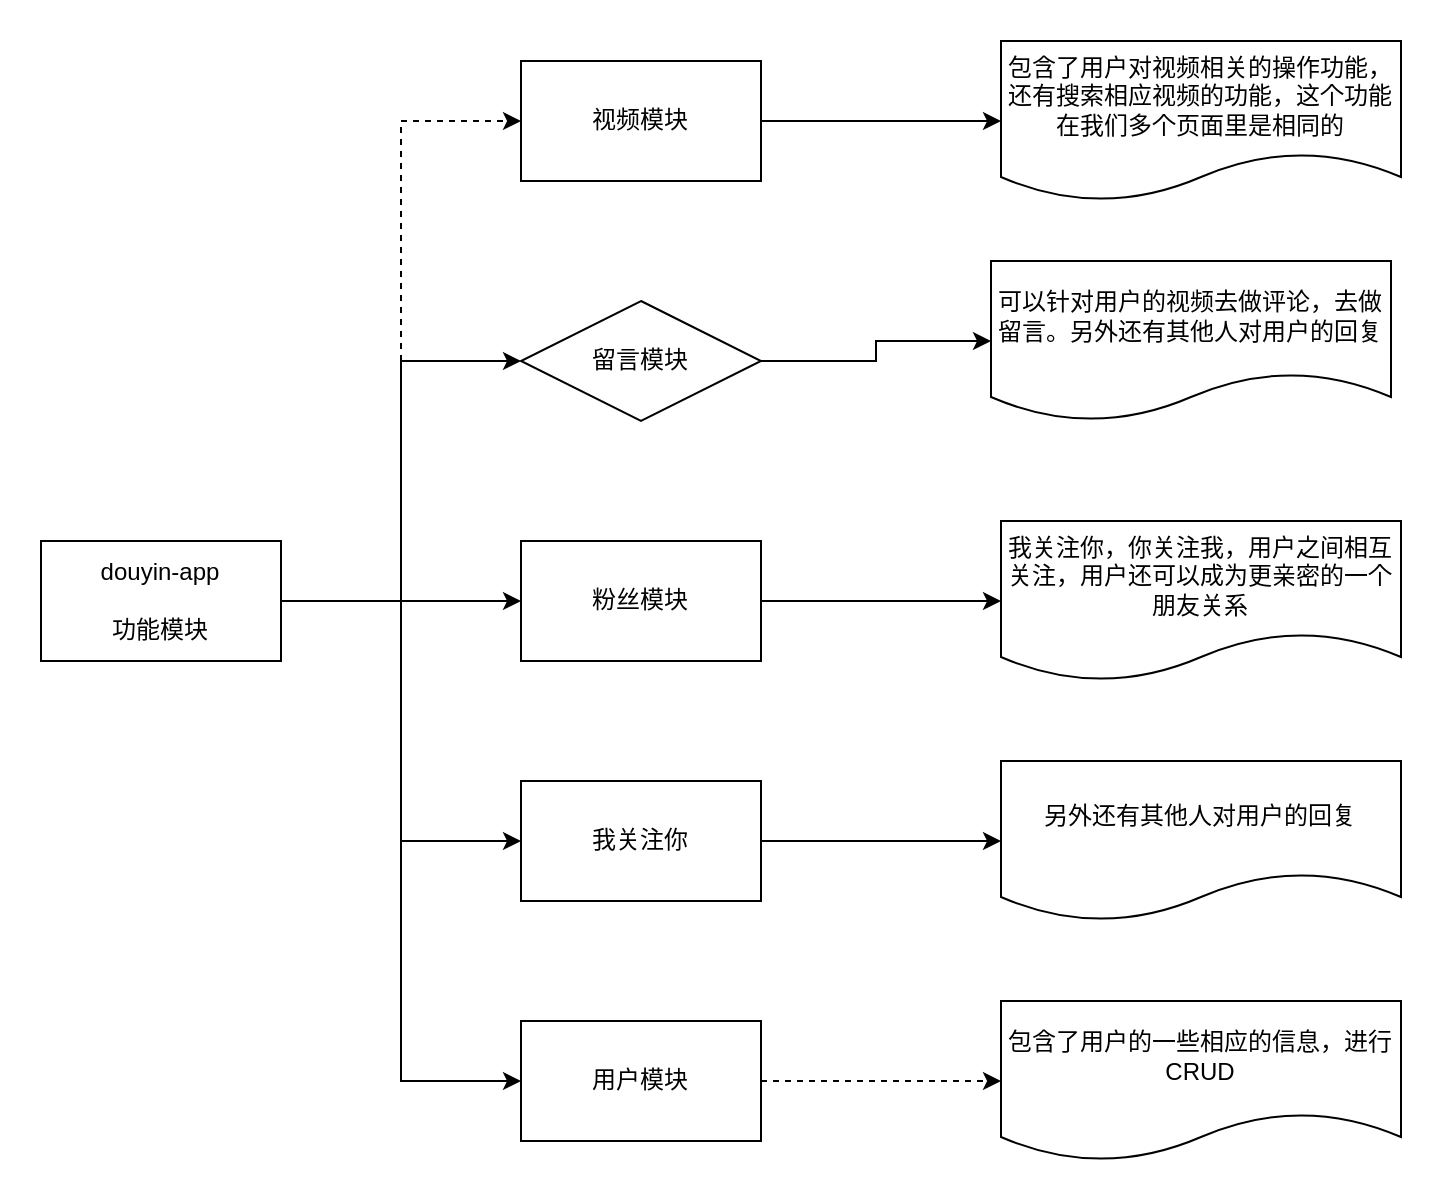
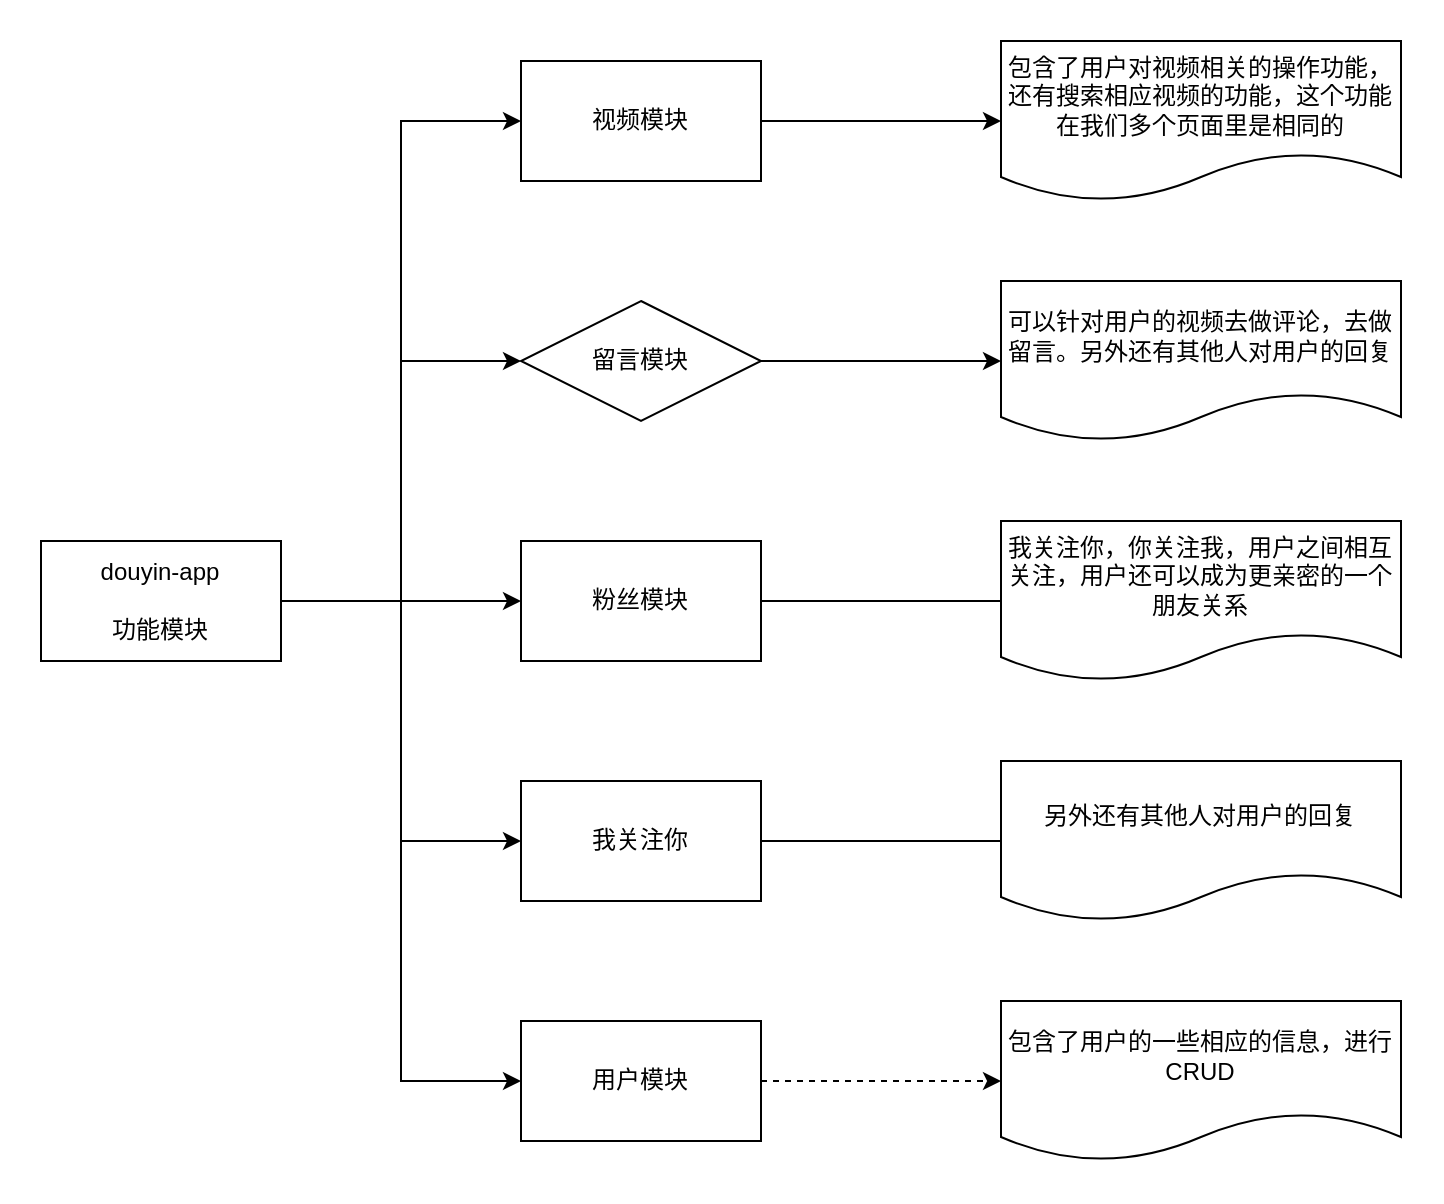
(401, 185) -> (401, 185)
(1191, 341) -> (1201, 361)
(986, 601) -> (991, 601)
(986, 841) -> (991, 841)
